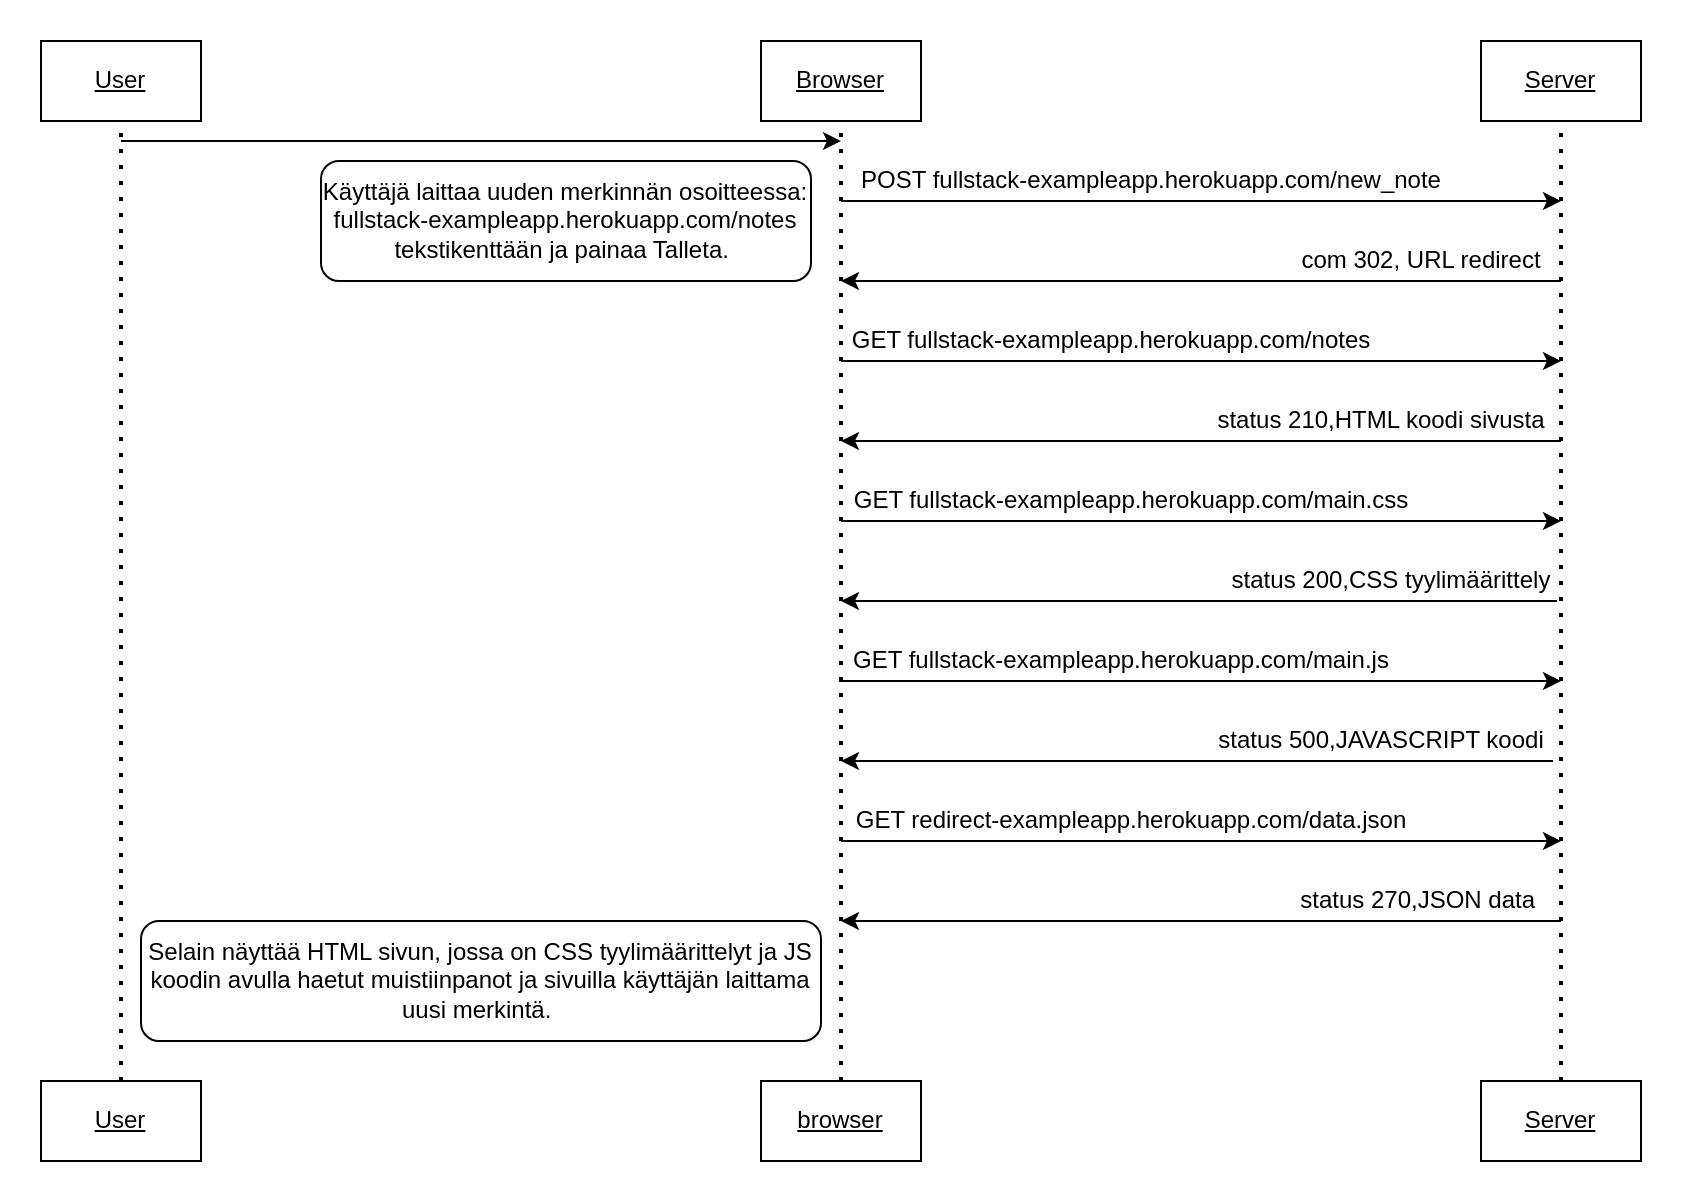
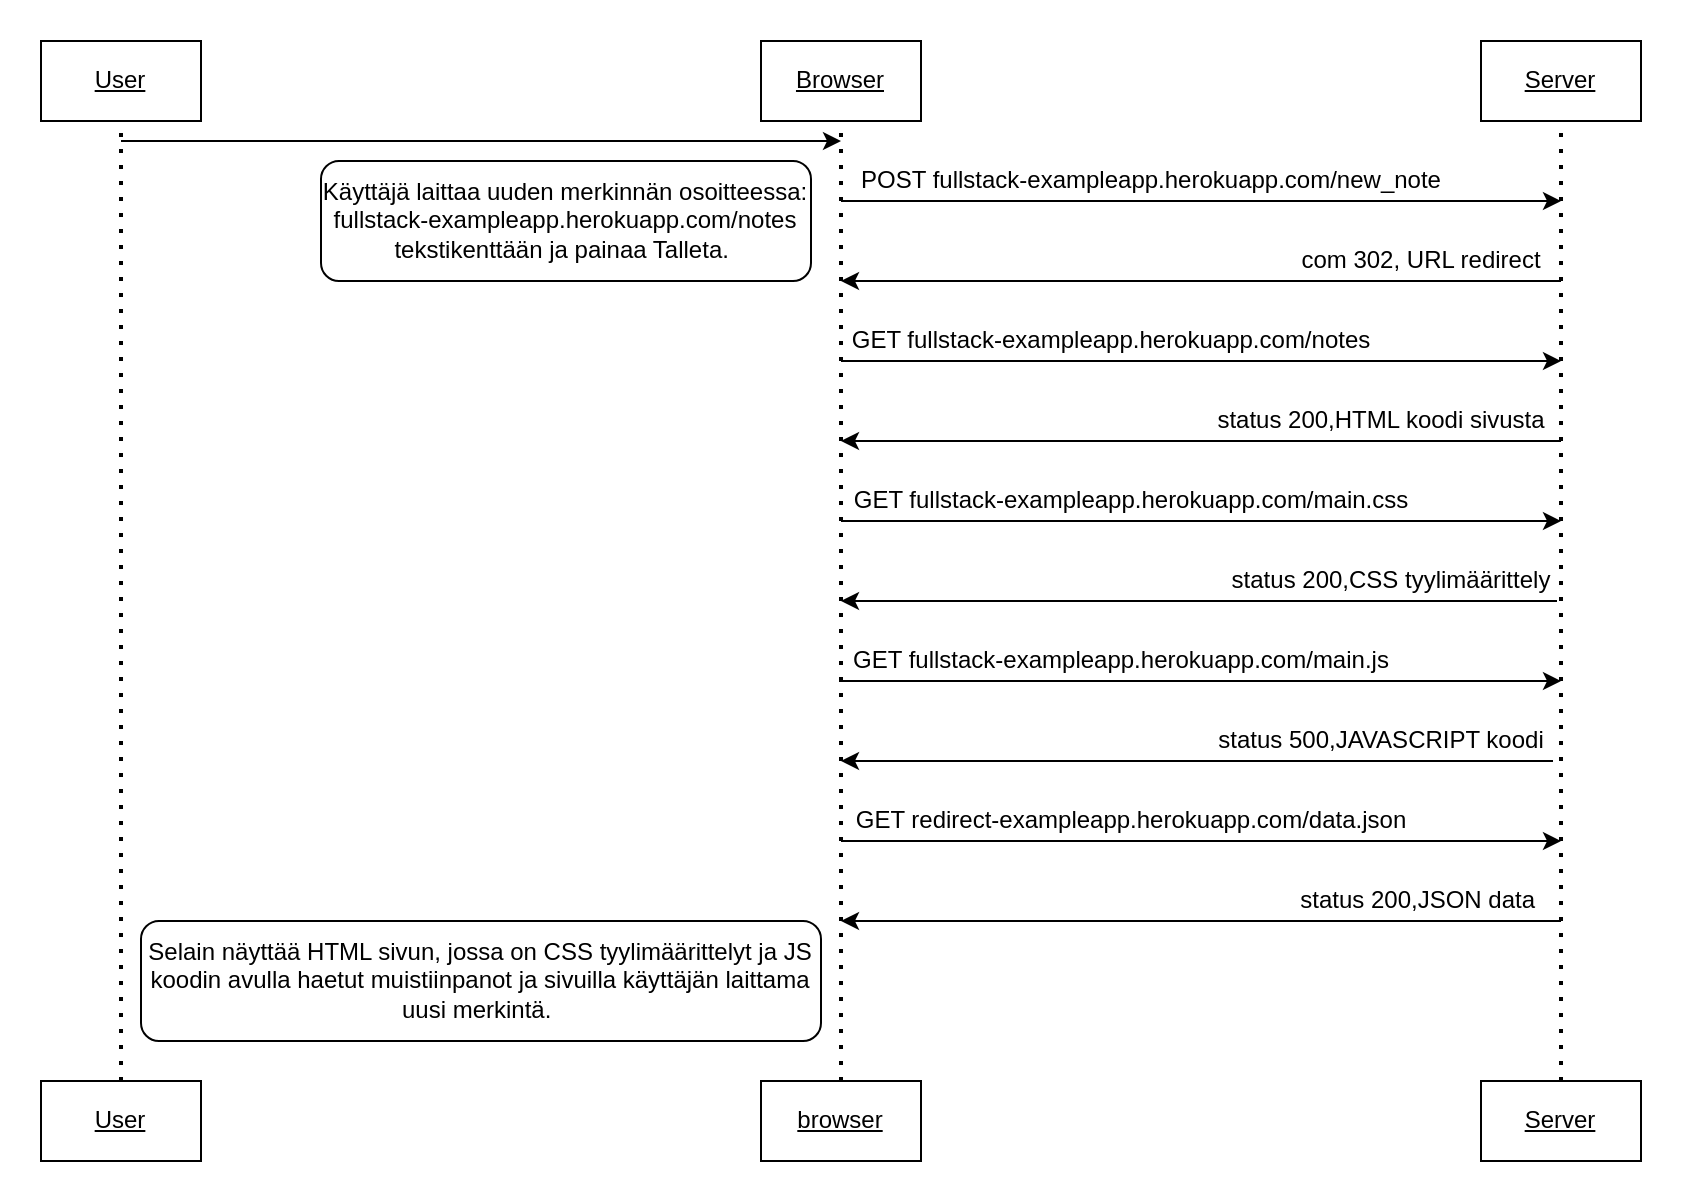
(1382, 421) -> (1382, 421)
(1422, 901) -> (1422, 901)
